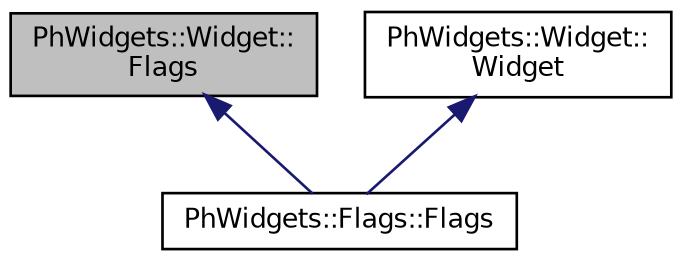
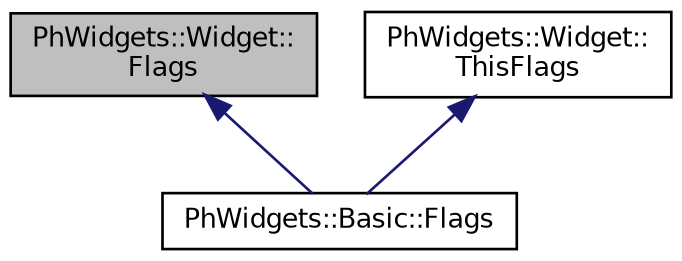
(518, 55) -> (518, 55)
(340, 221) -> (340, 221)
